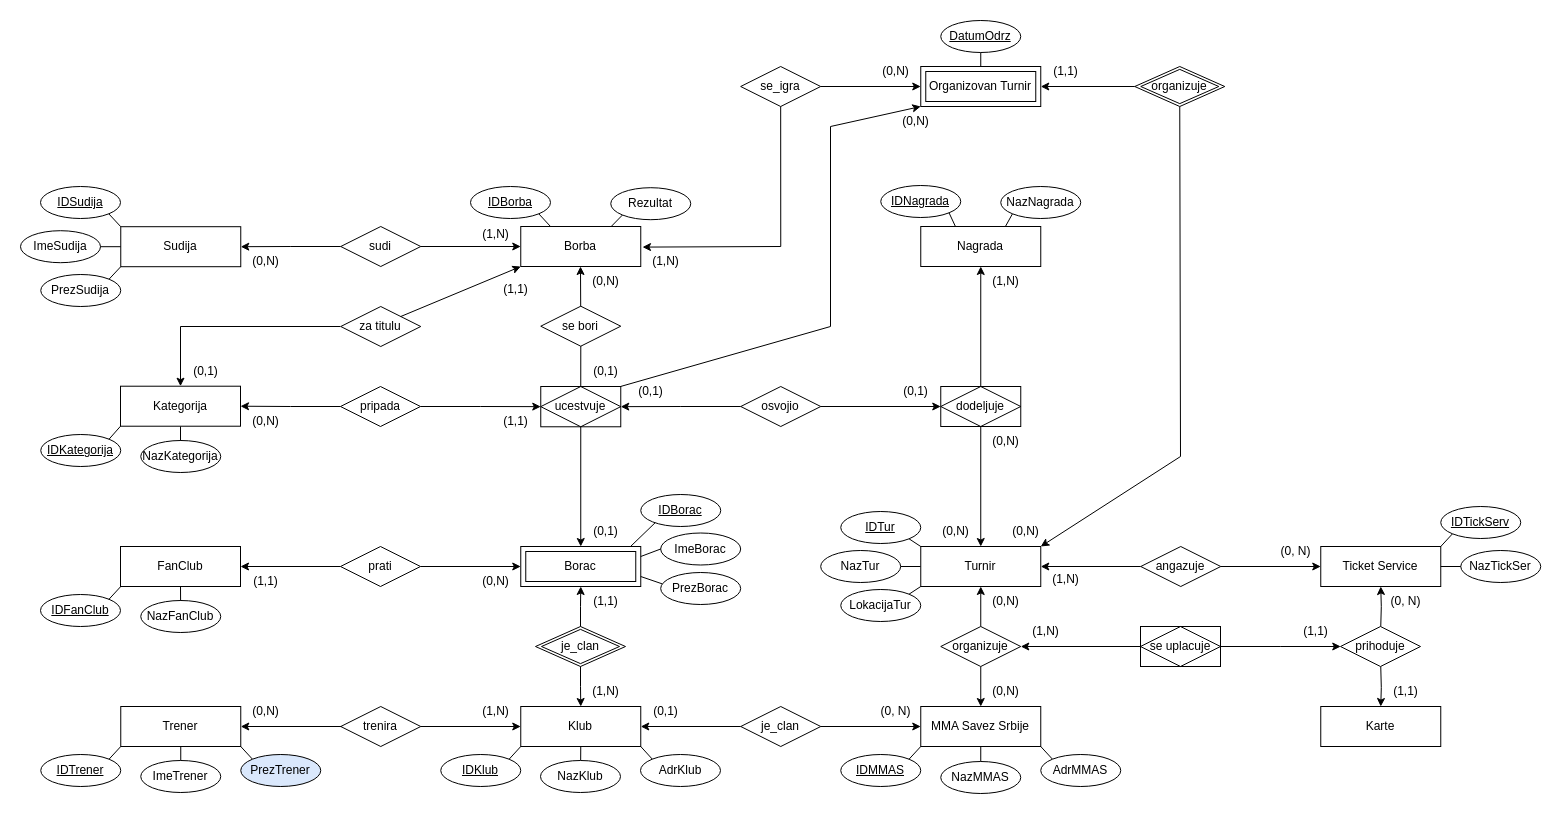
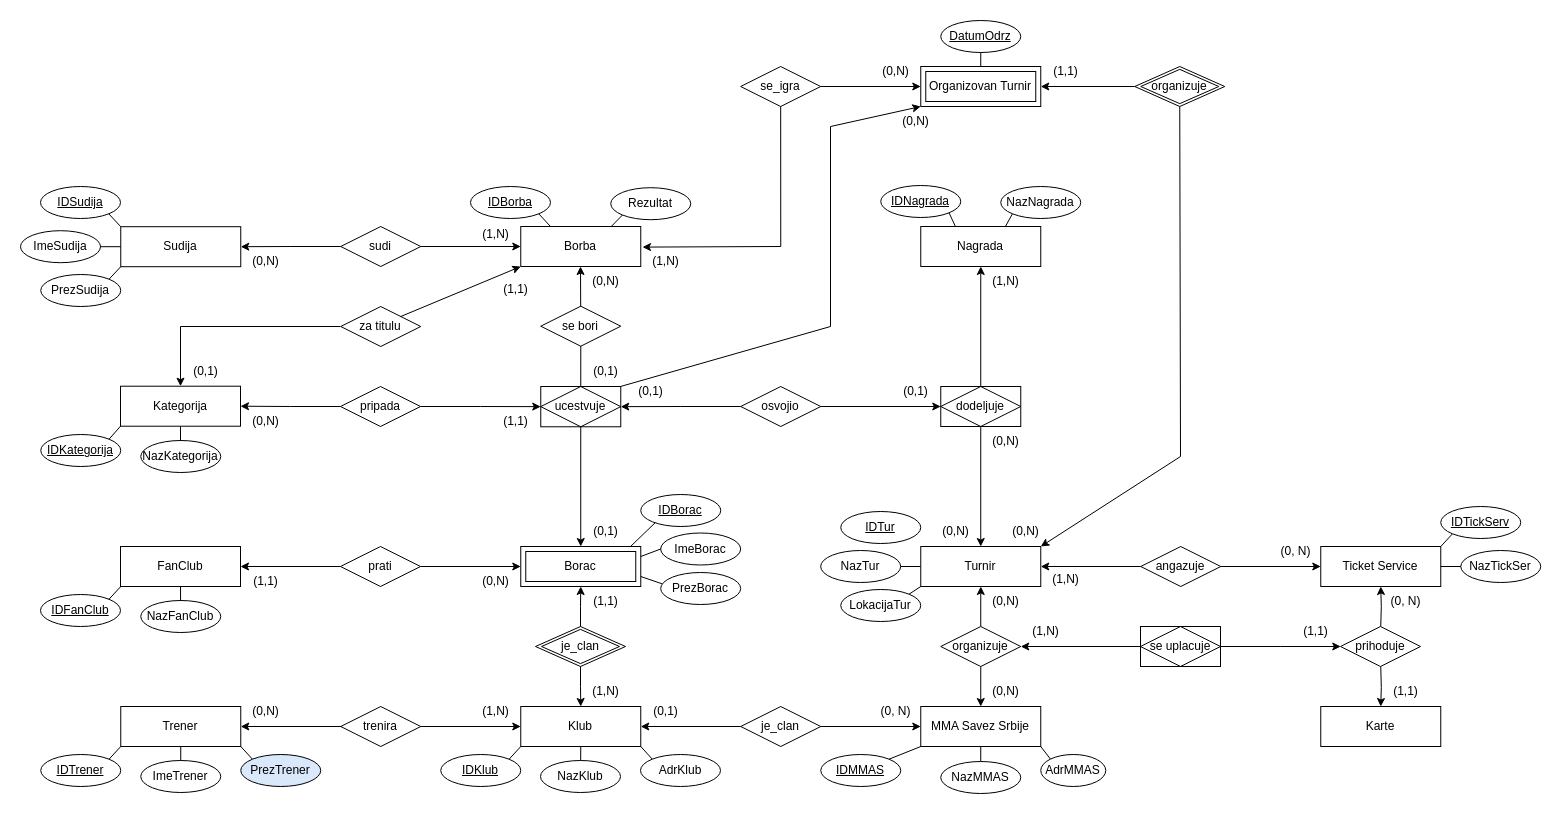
(915, 543) -> none
(881, 771) -> (861, 771)
(1081, 771) -> (1073, 771)
